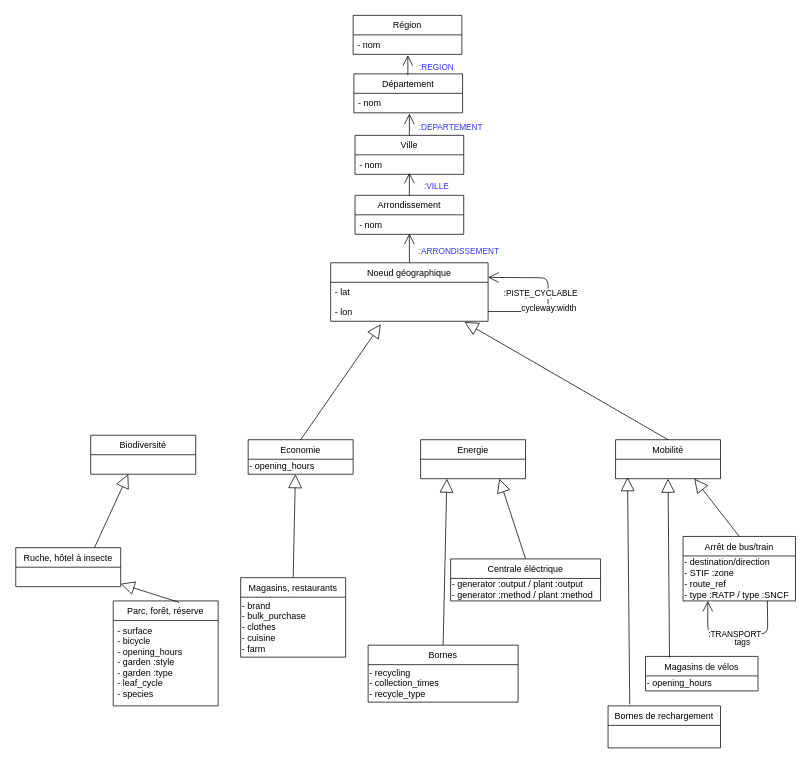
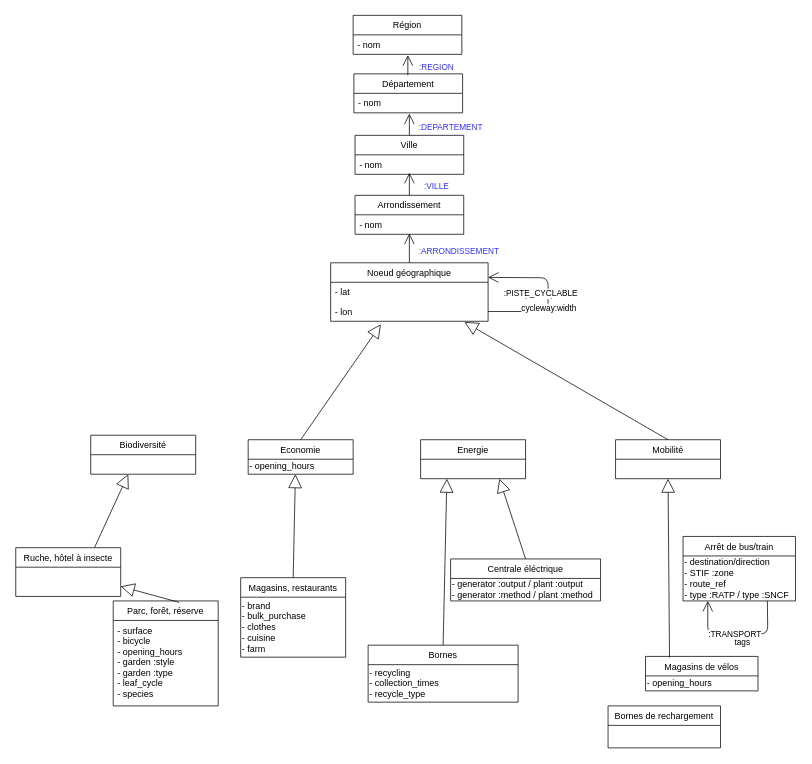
(720, 512) -> none
(68, 567) -> (68, 572)
(629, 597) -> none
